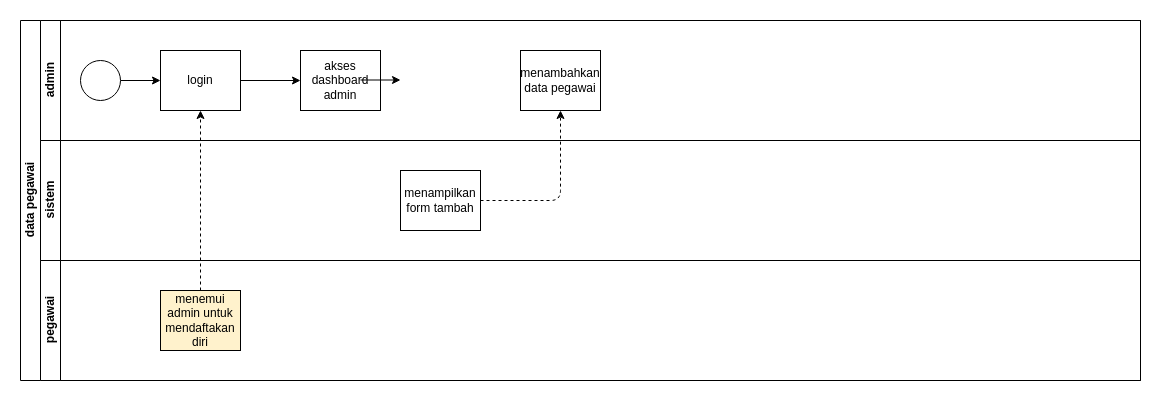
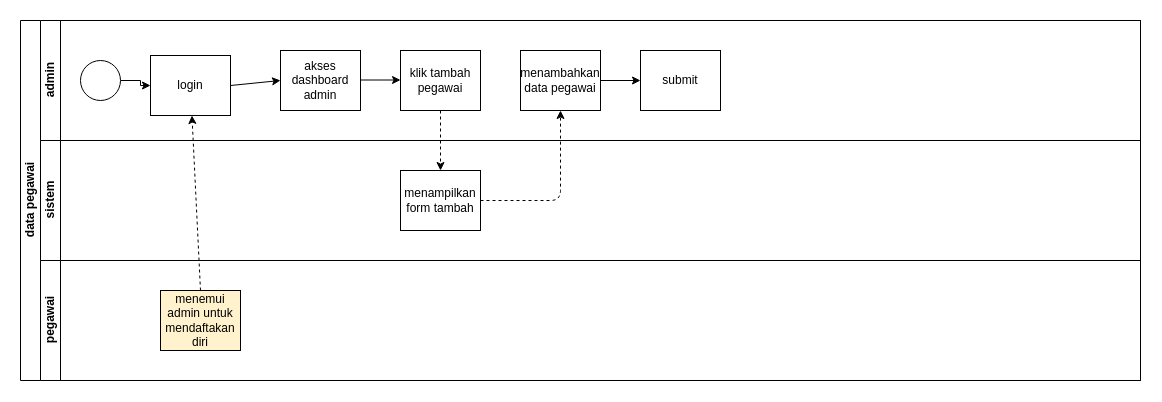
(201, 81) -> (191, 86)
(341, 81) -> (321, 81)
none -> (441, 81)
none -> (617, 81)
none -> (681, 81)
none -> (441, 137)
